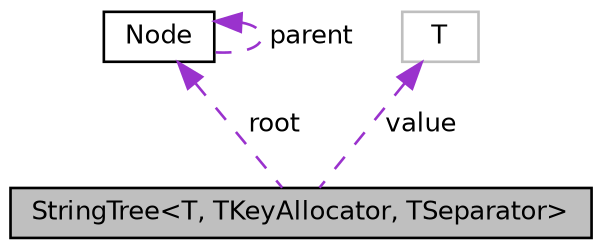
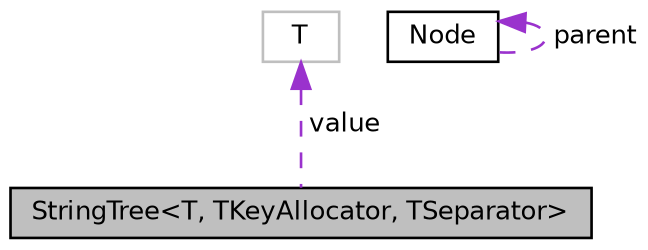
(239, 136) -> none
